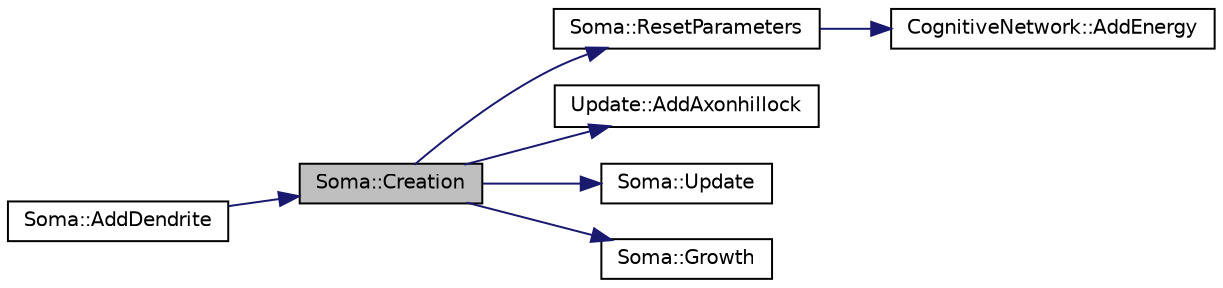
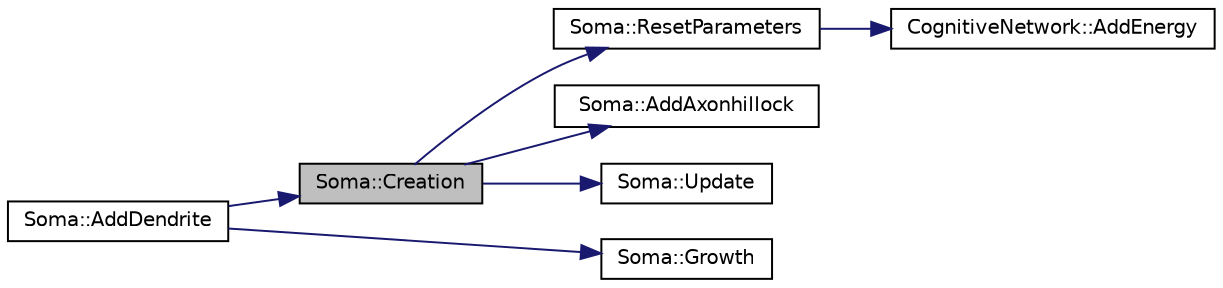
(687, 106) -> (687, 106)
(529, 219) -> (405, 240)
